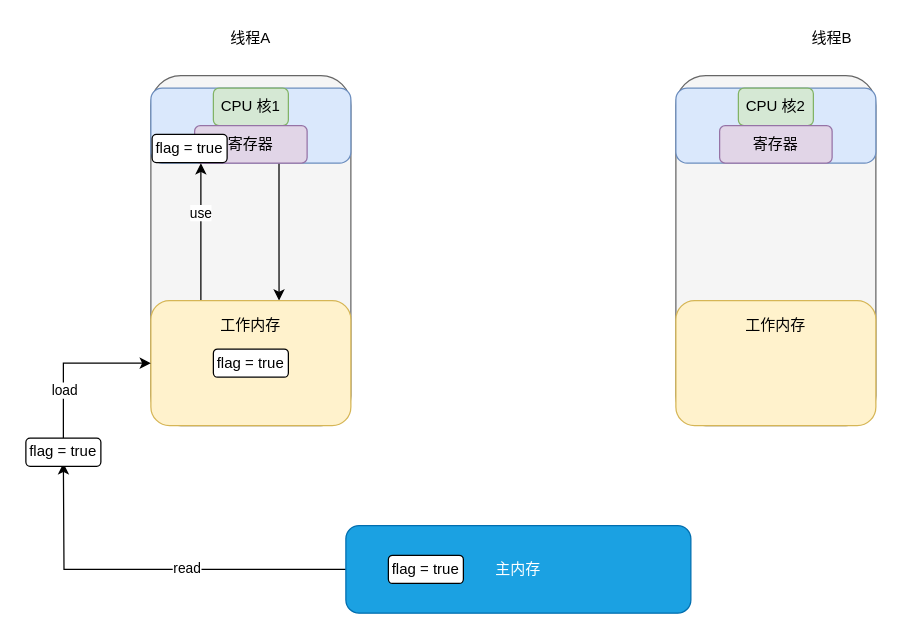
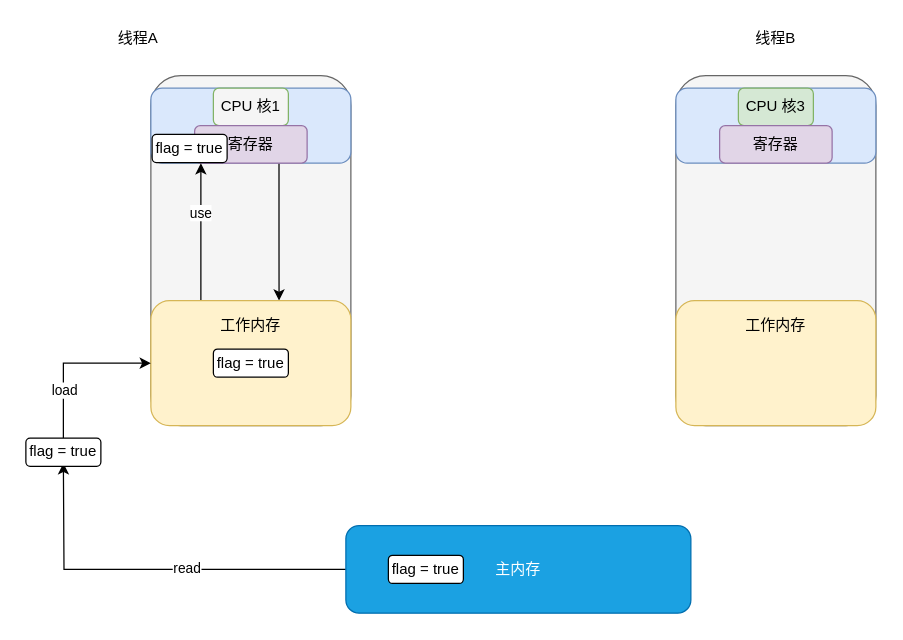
(251, 38) -> (138, 38)
(832, 38) -> (776, 38)
(251, 107) -> (251, 107)
(776, 107) -> (776, 107)
